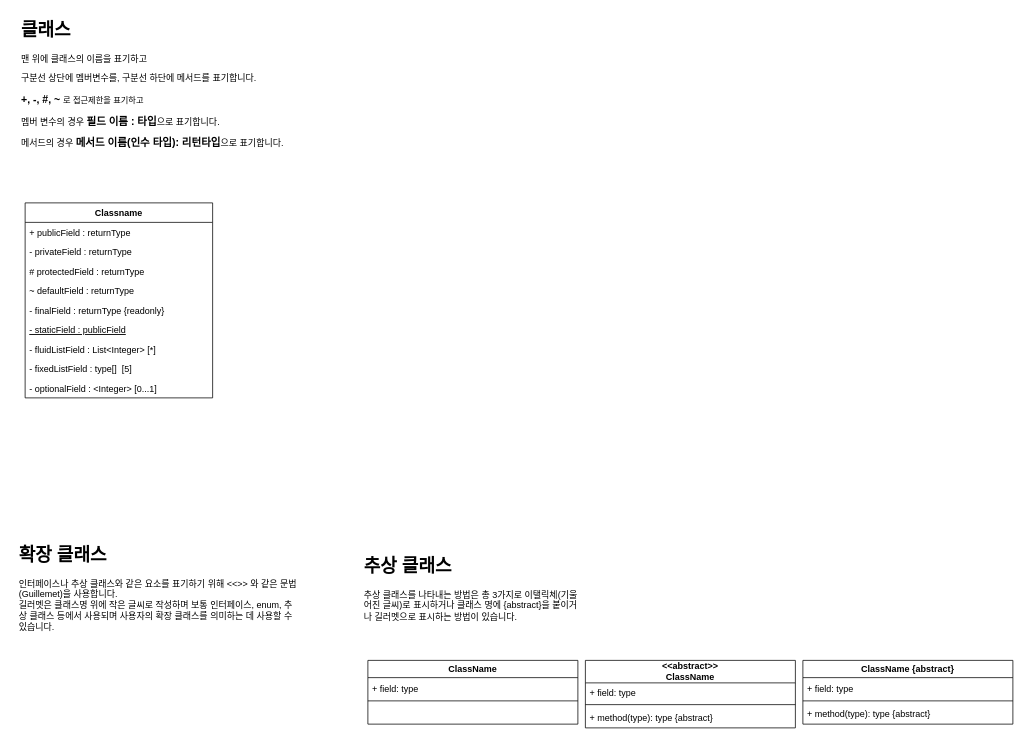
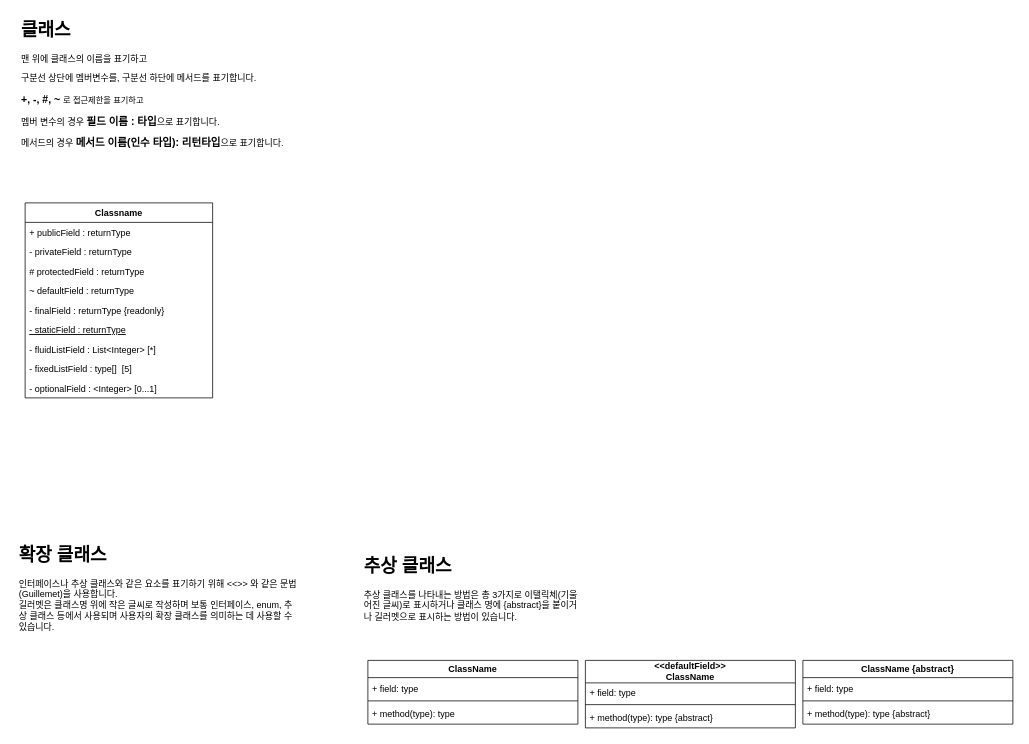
(84, 330) -> (87, 330)
(690, 672) -> (690, 672)
none -> (473, 714)
